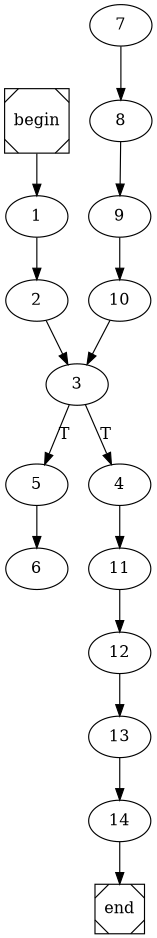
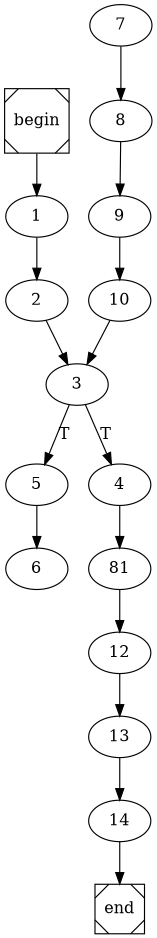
(120, 569) -> (120, 569)
